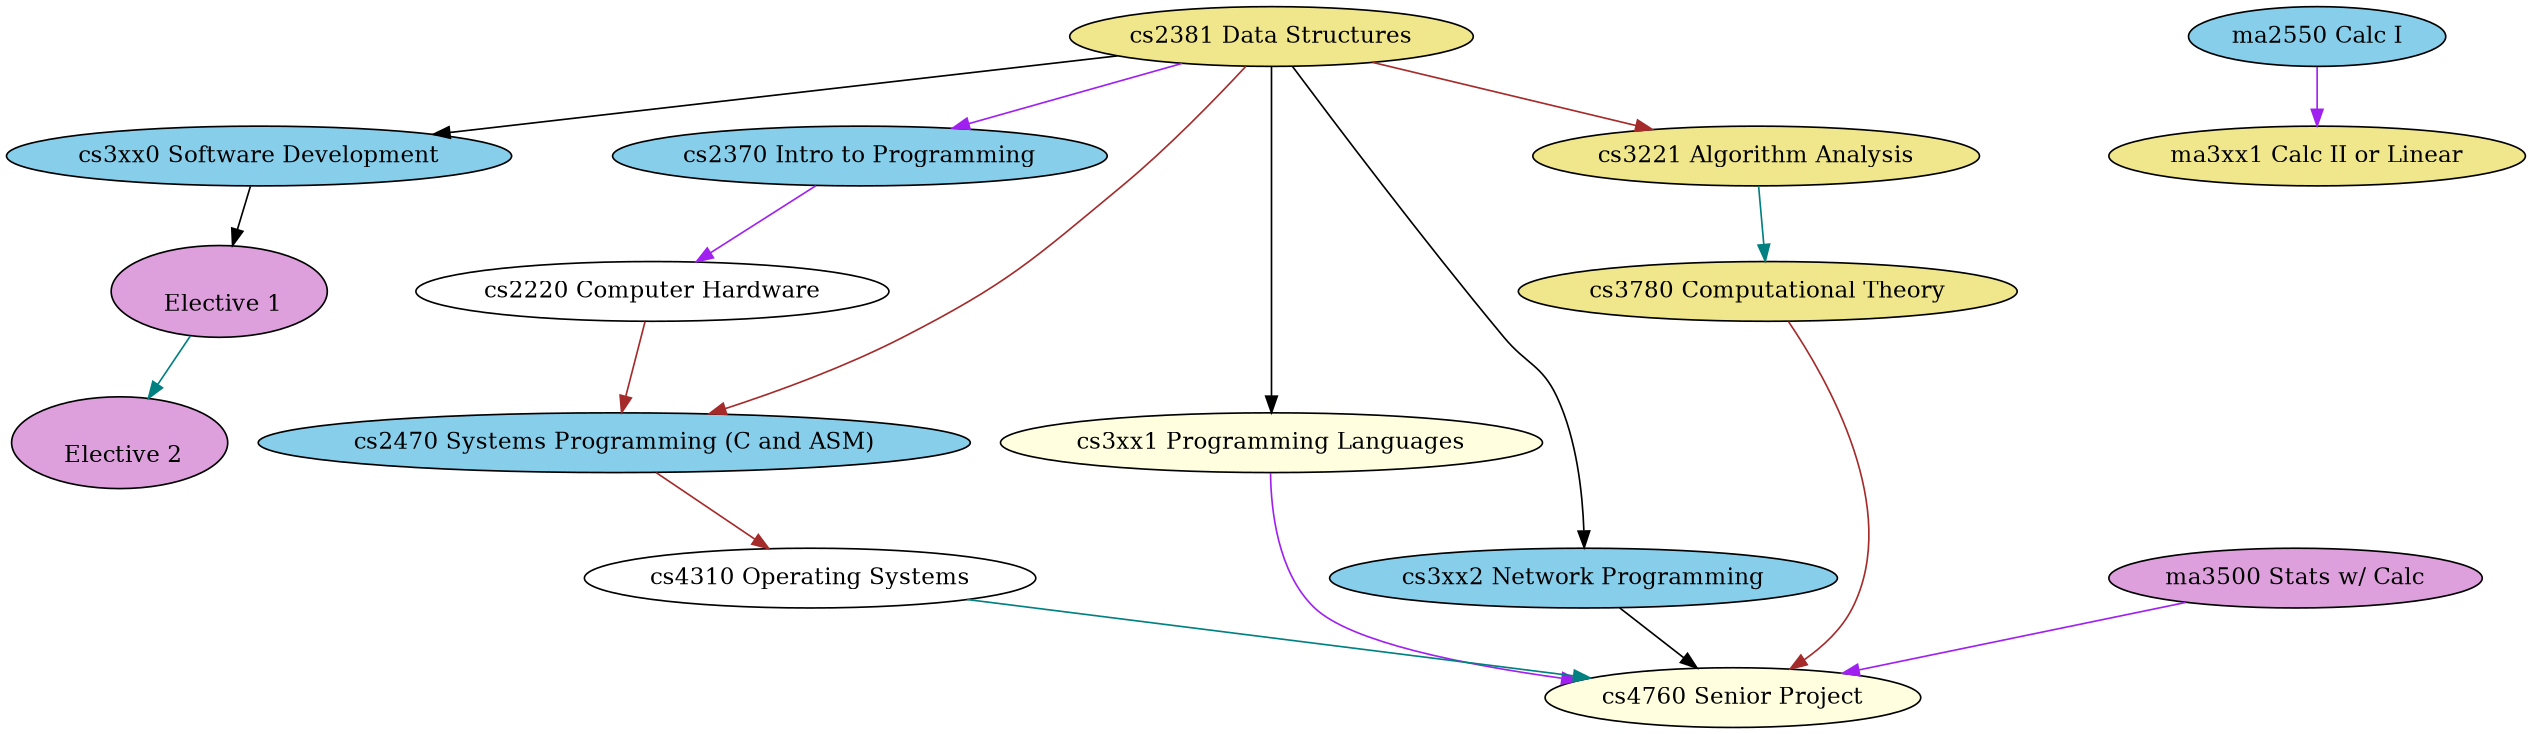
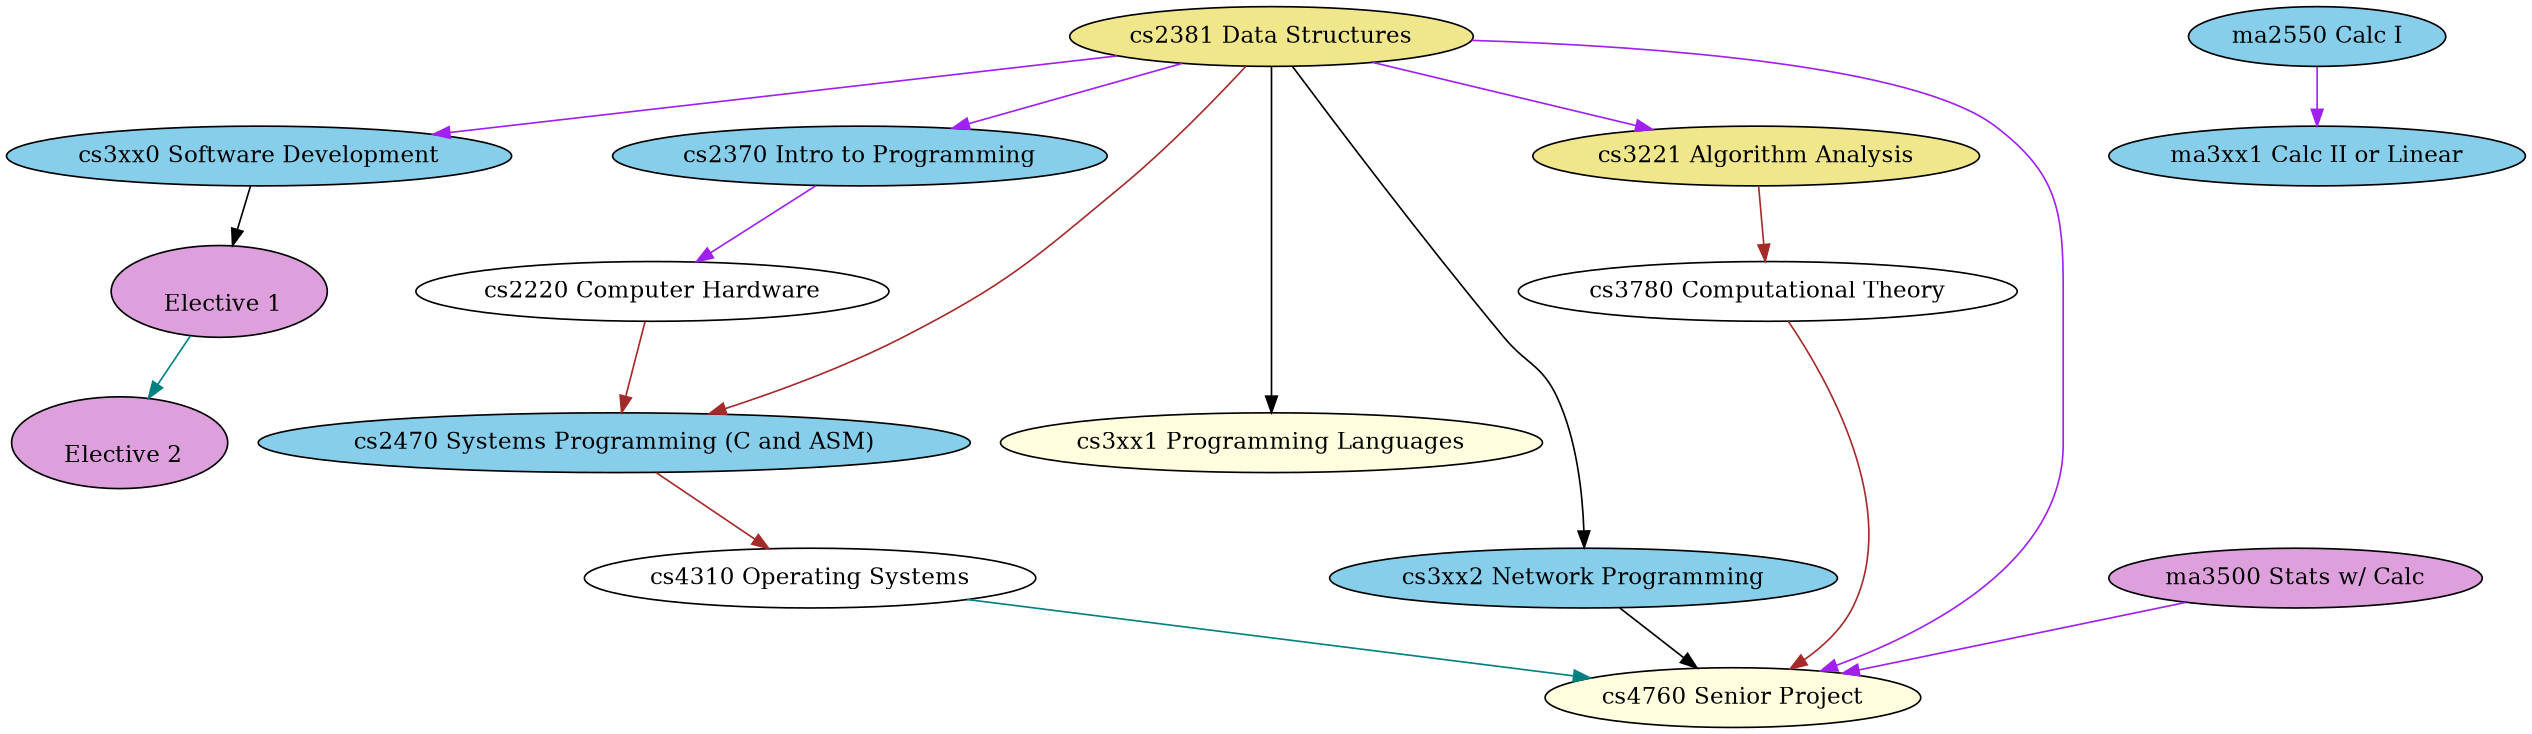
(784, 94) -> (784, 94)
(1504, 94) -> (1504, 94)
(2317, 156) -> (2317, 156)
(1761, 215) -> (1761, 215)
(1768, 291) -> (1768, 291)
(1364, 635) -> (2044, 177)
